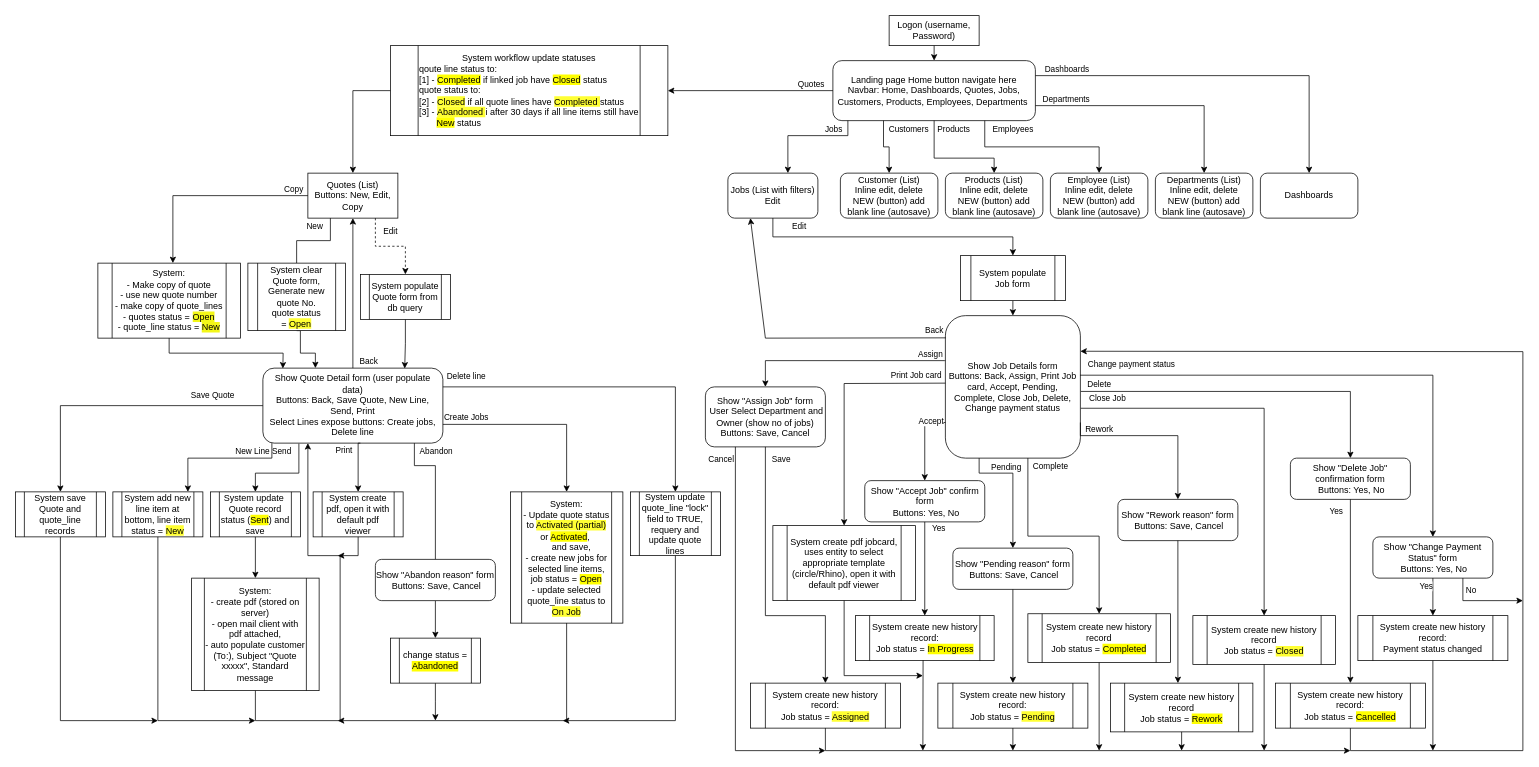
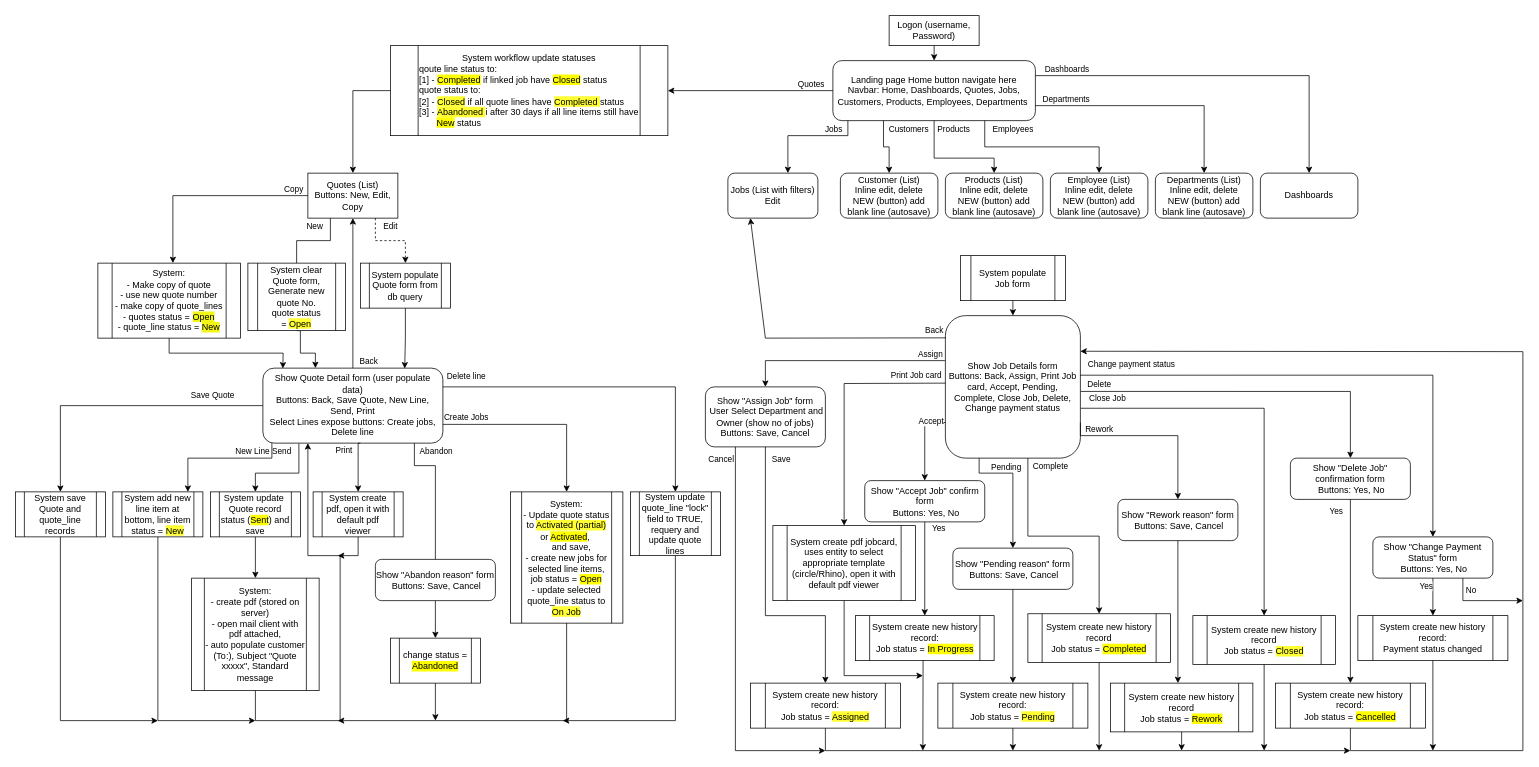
(773, 236) -> none
(405, 297) -> (405, 285)
